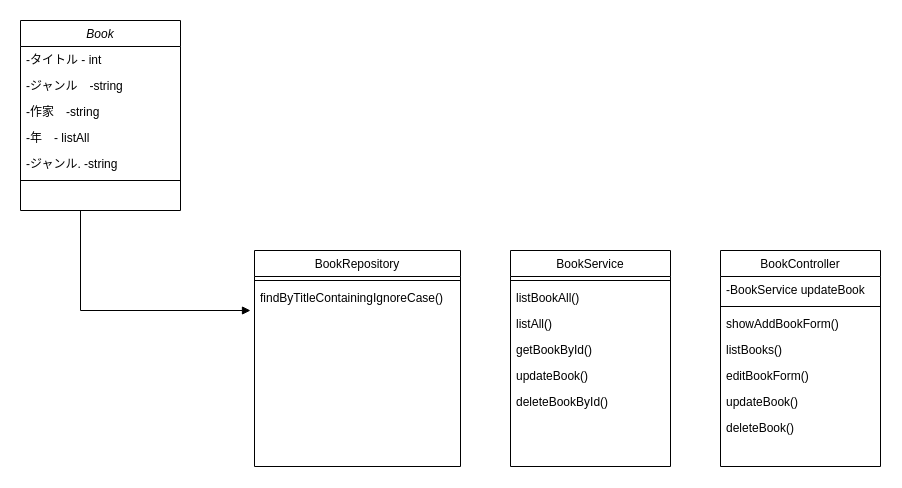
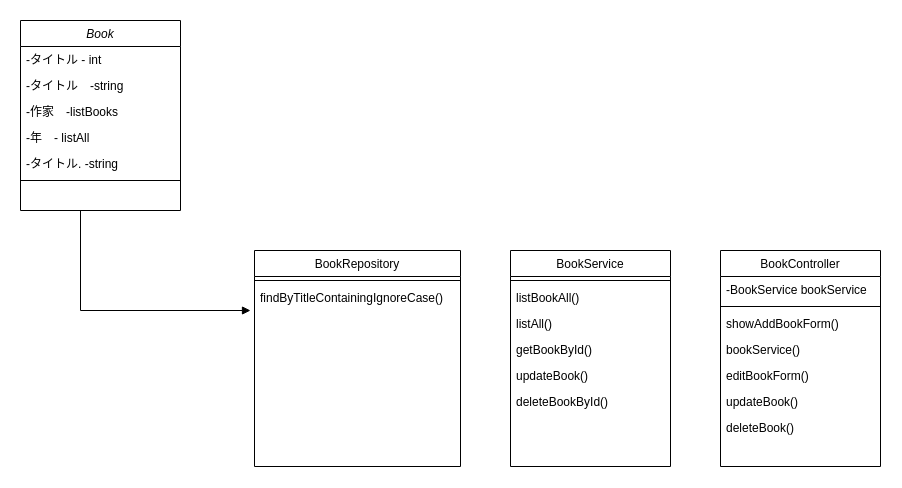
(81, 86) -> (81, 86)
(69, 112) -> (78, 112)
(80, 164) -> (80, 164)
(802, 290) -> (804, 290)
(760, 350) -> (768, 350)
